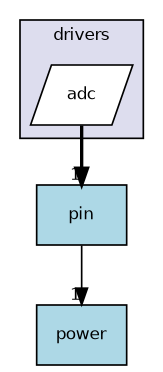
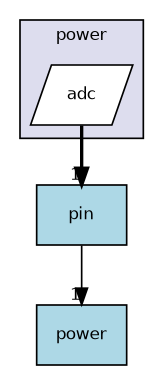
(82, 36) -> (82, 36)
